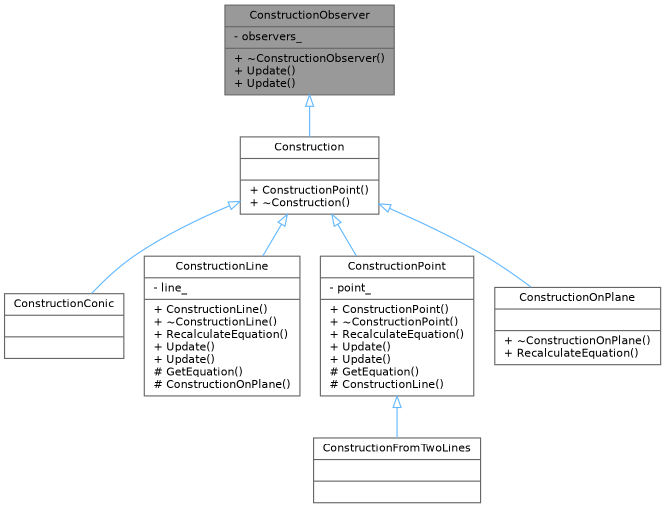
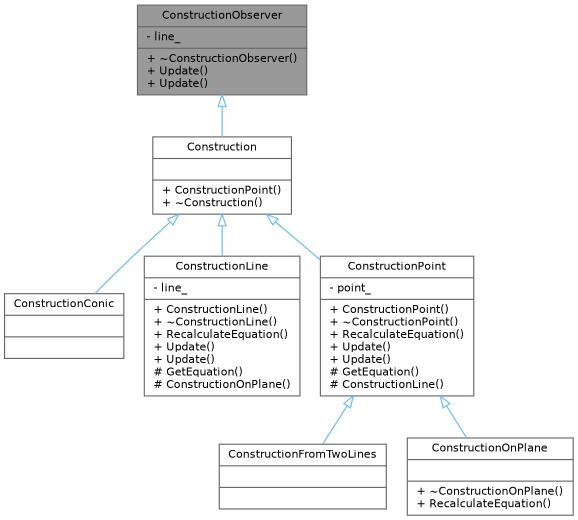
(269, 37) -> (164, 37)
(463, 243) -> (457, 422)
